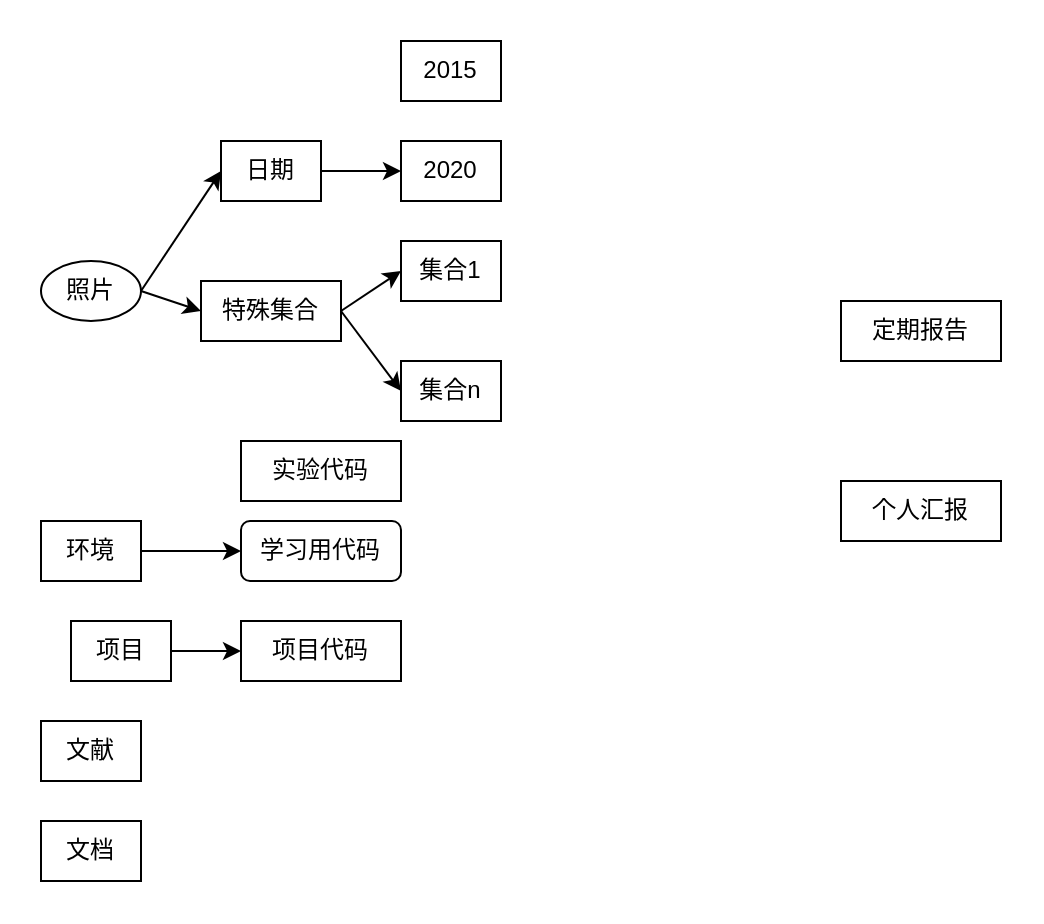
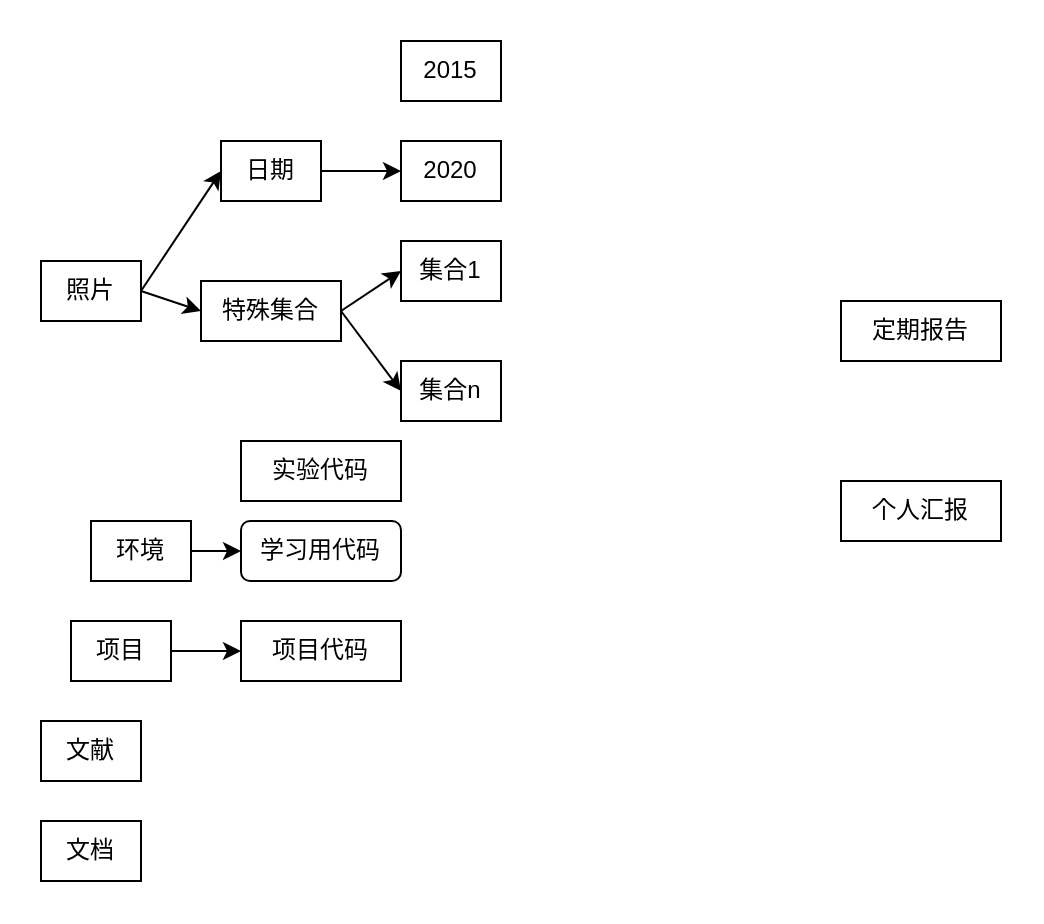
(91, 291) -> (91, 291)
(91, 551) -> (141, 551)
